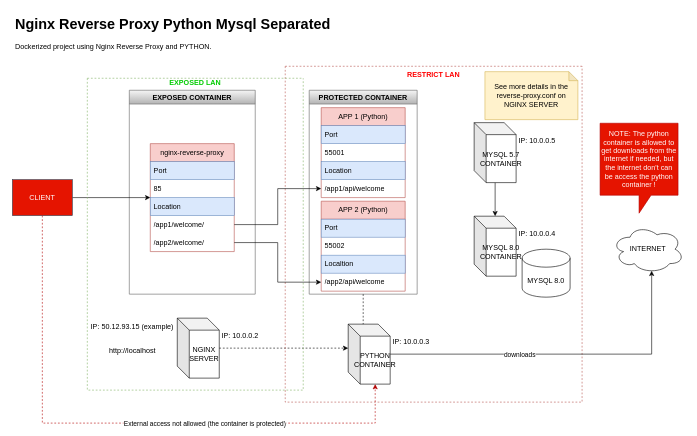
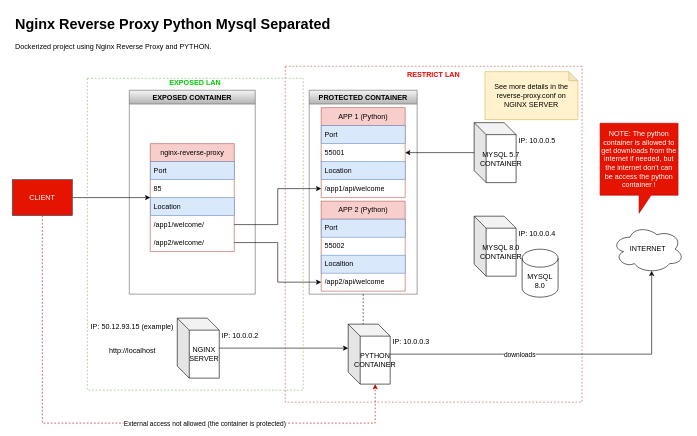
(495, 210) -> (442, 153)
(546, 273) -> (540, 273)
(281, 348) -> (281, 348)
